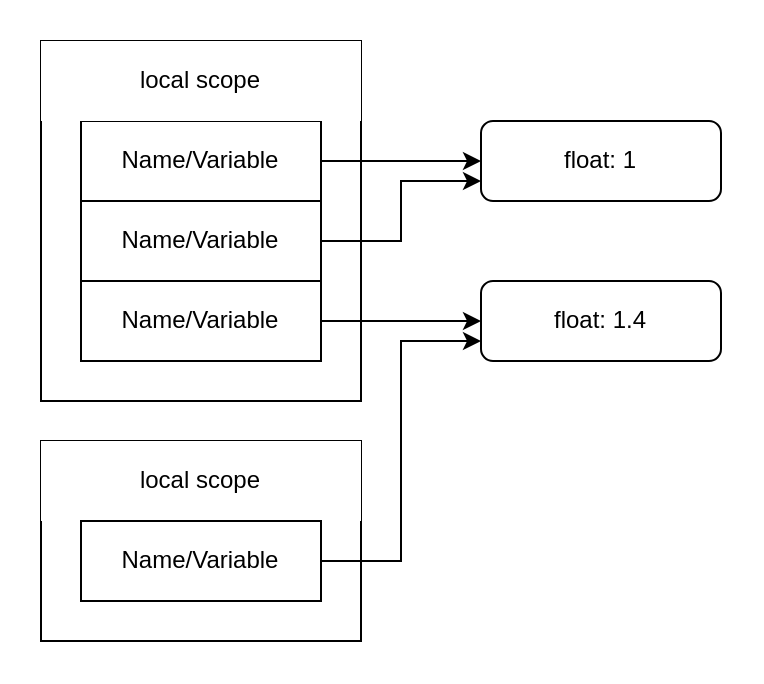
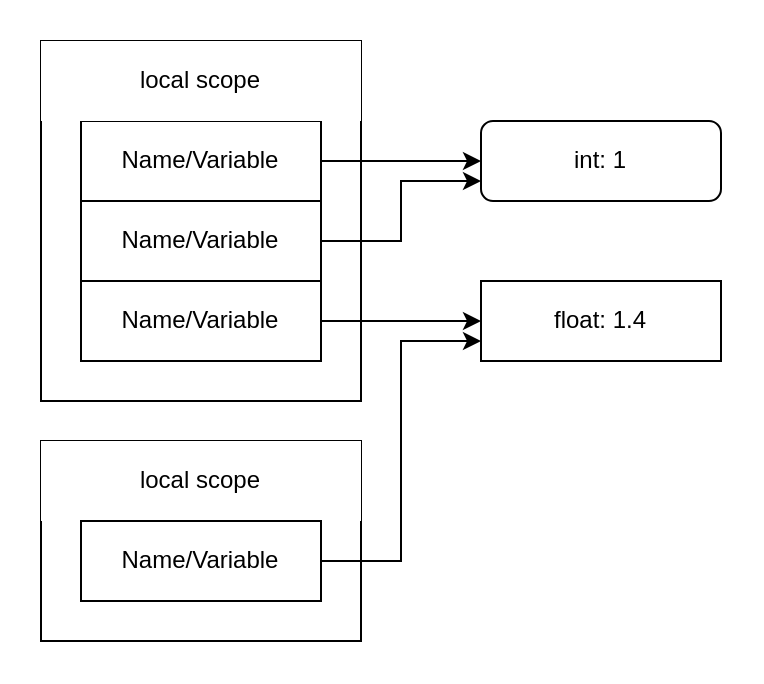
(601, 161) -> (601, 161)
(601, 321) -> (601, 321)
